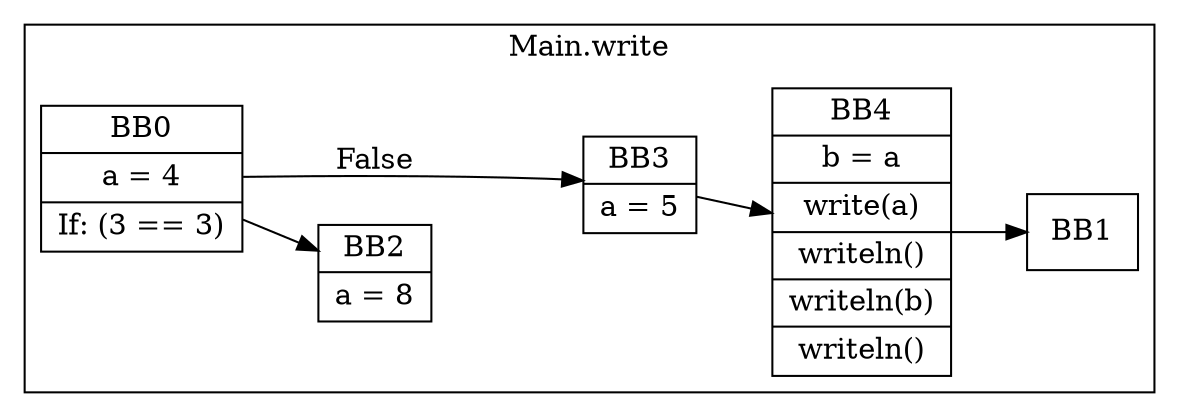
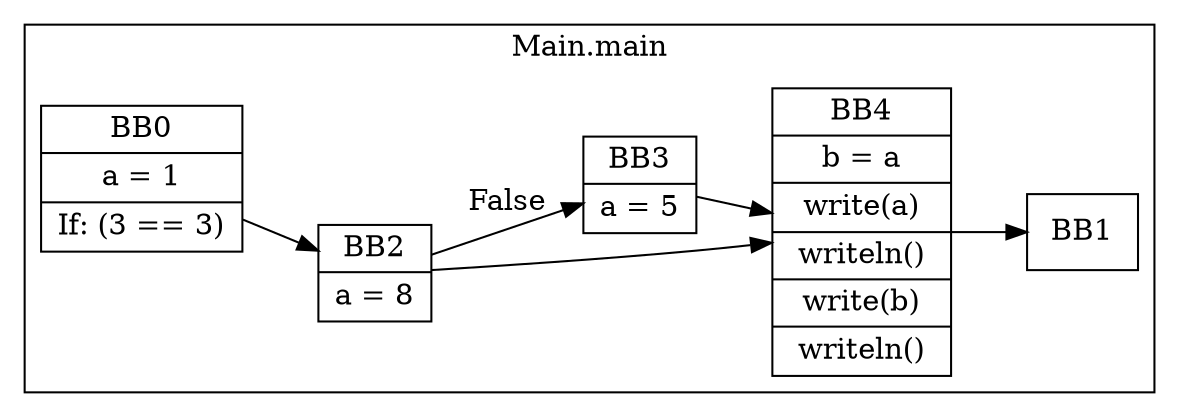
(590, 48) -> (590, 48)
(403, 176) -> (498, 232)
(142, 177) -> (142, 177)
none -> (591, 259)
(862, 302) -> (862, 302)
